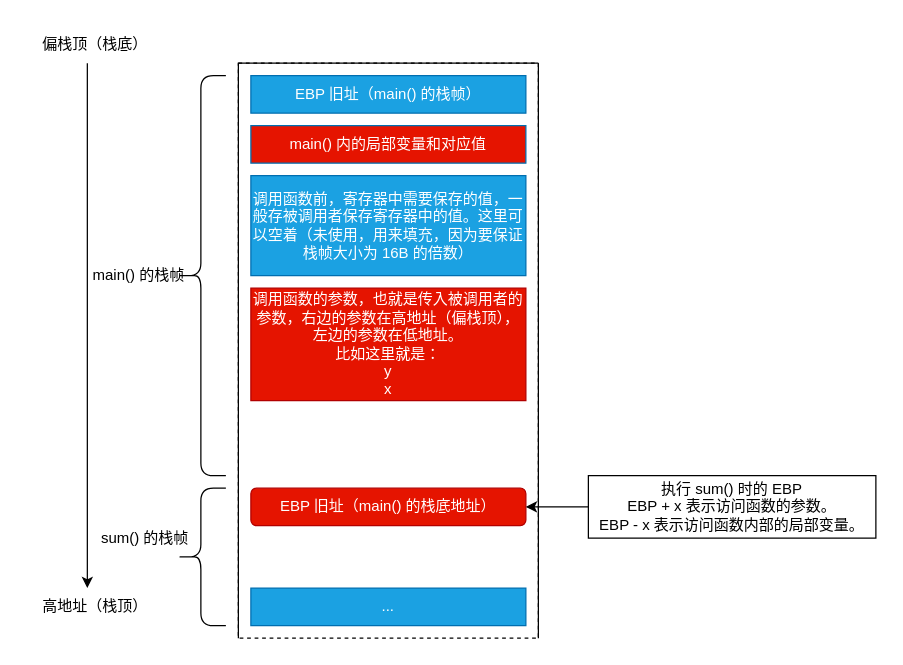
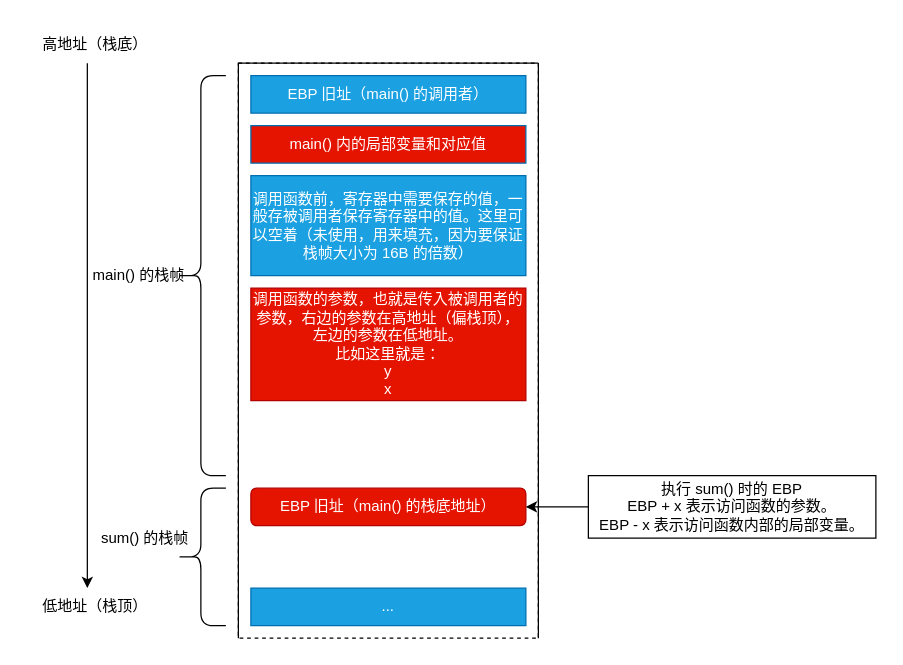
(95, 44) -> (95, 44)
(388, 94) -> (388, 94)
(95, 607) -> (95, 607)
